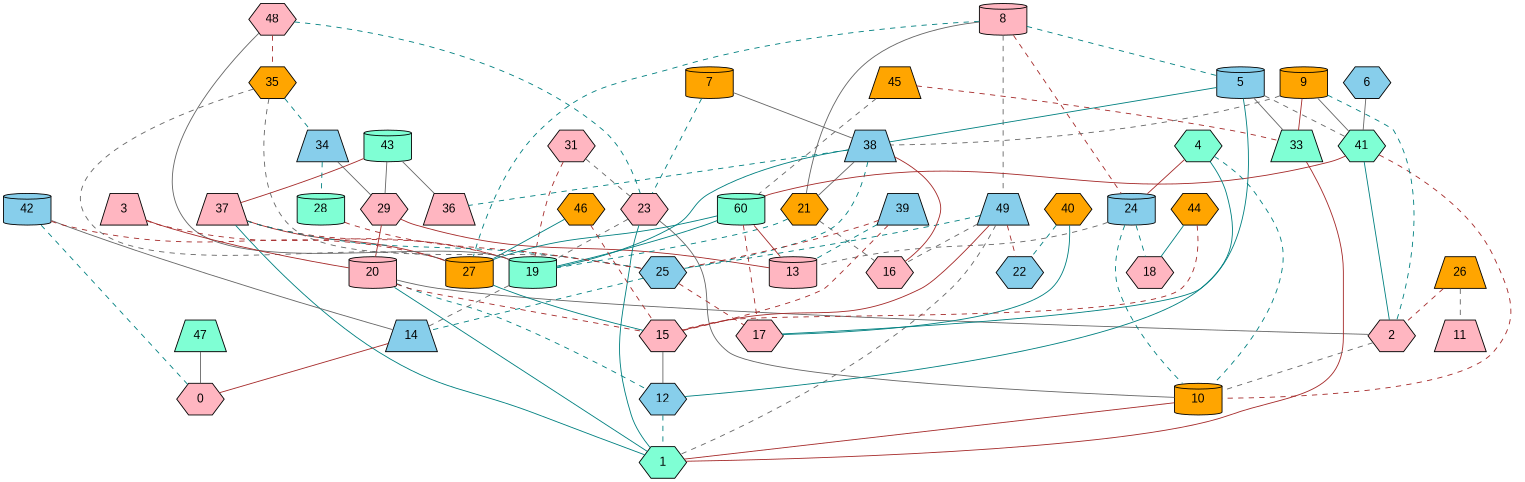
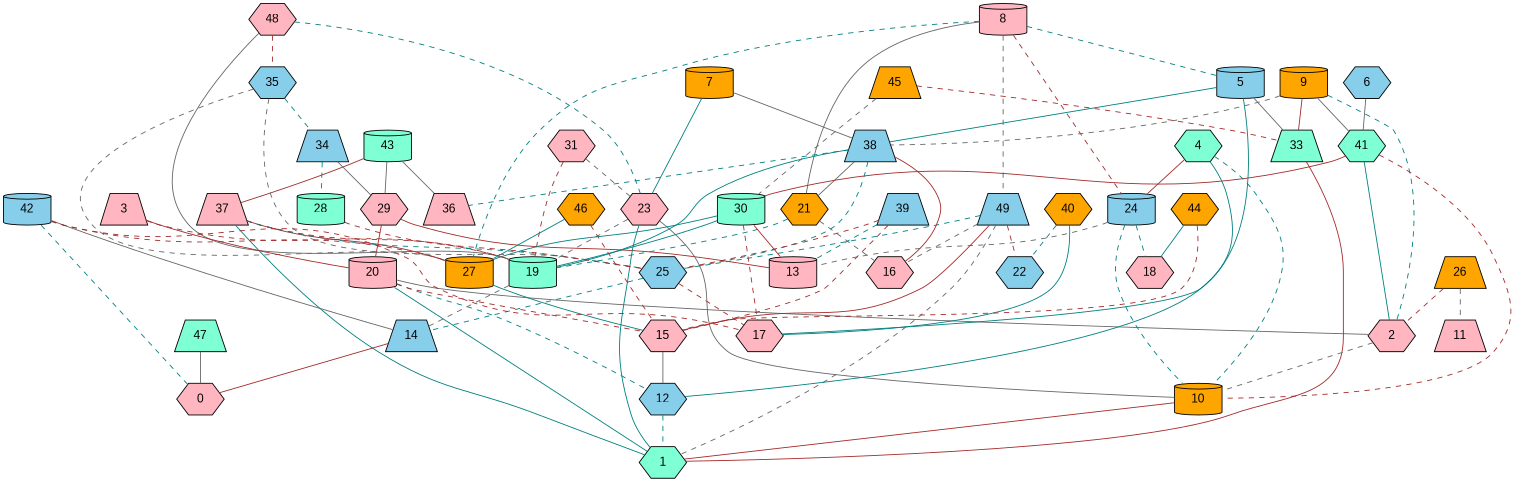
(273, 83) -> (273, 83)
(1307, 117) -> none
(677, 146) -> (677, 146)
(741, 209) -> (741, 209)
none -> (417, 266)
